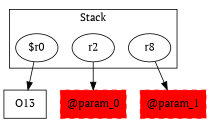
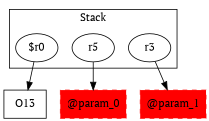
(93, 48) -> (93, 48)
(150, 48) -> (150, 48)
